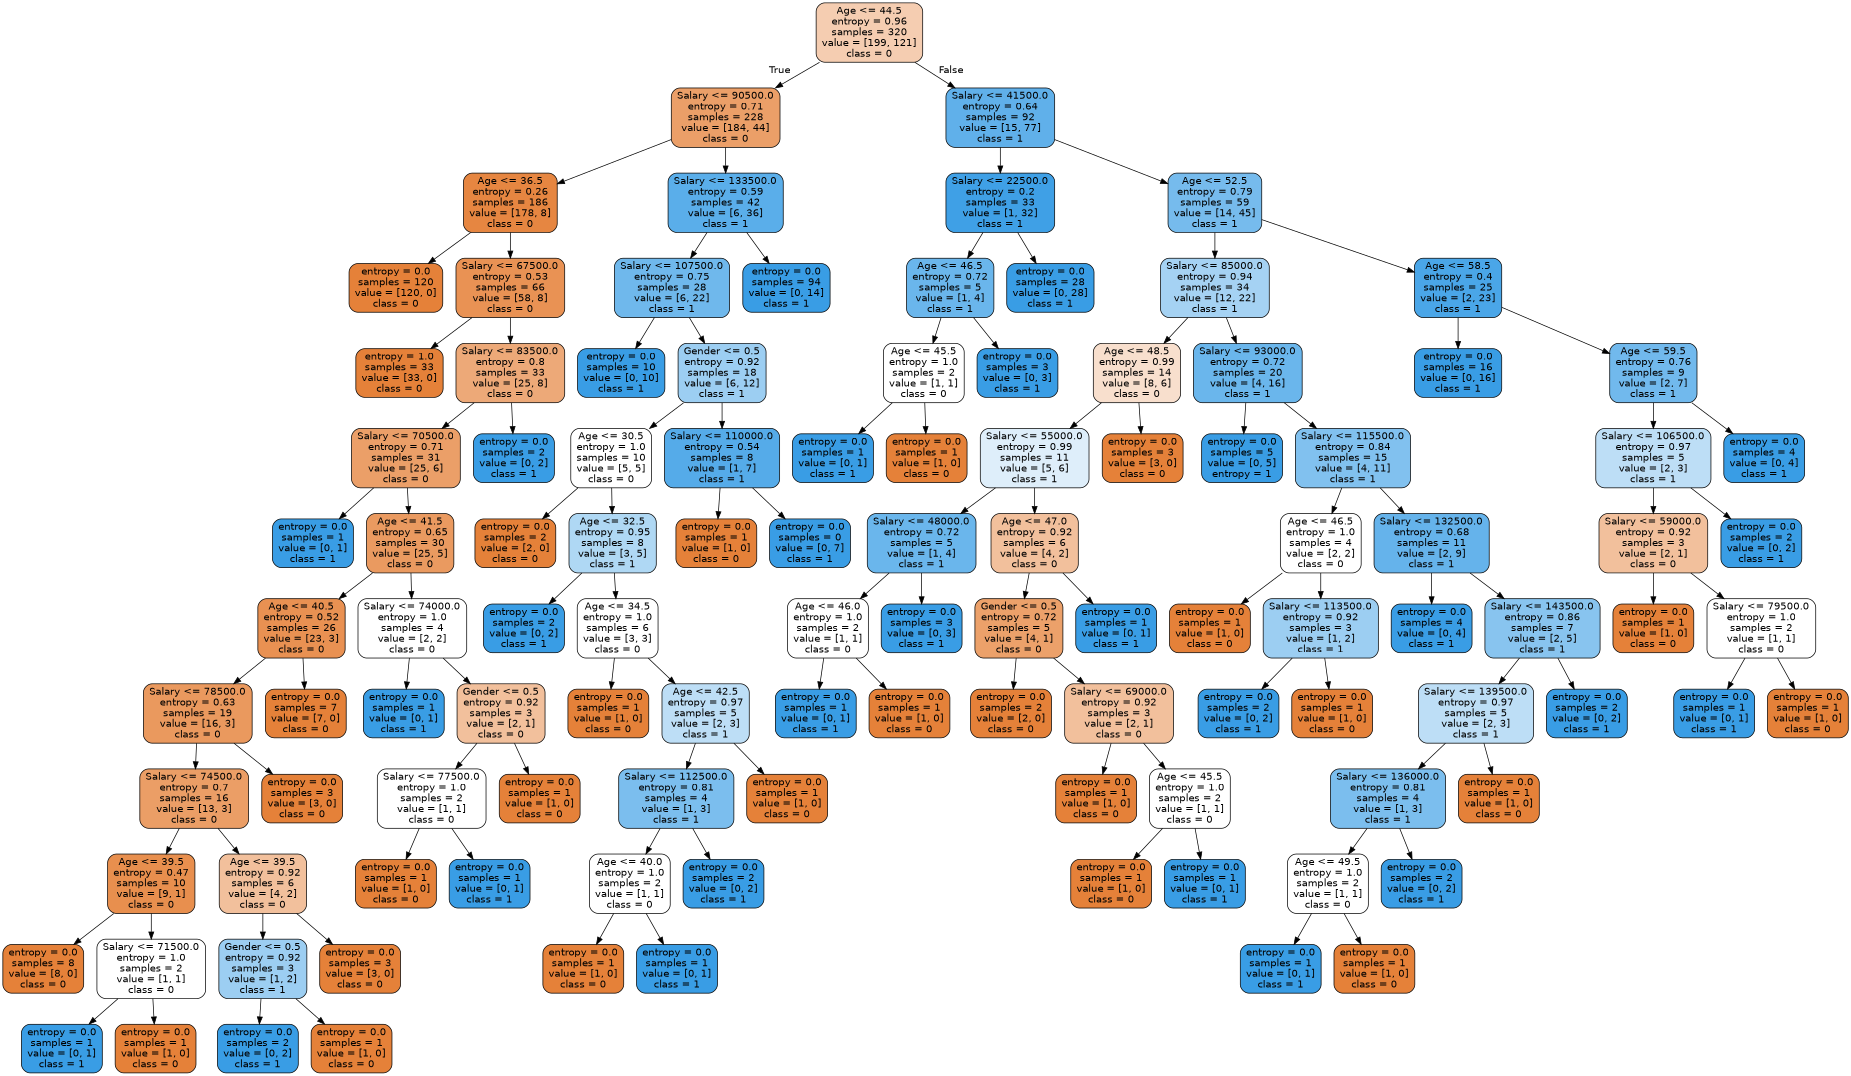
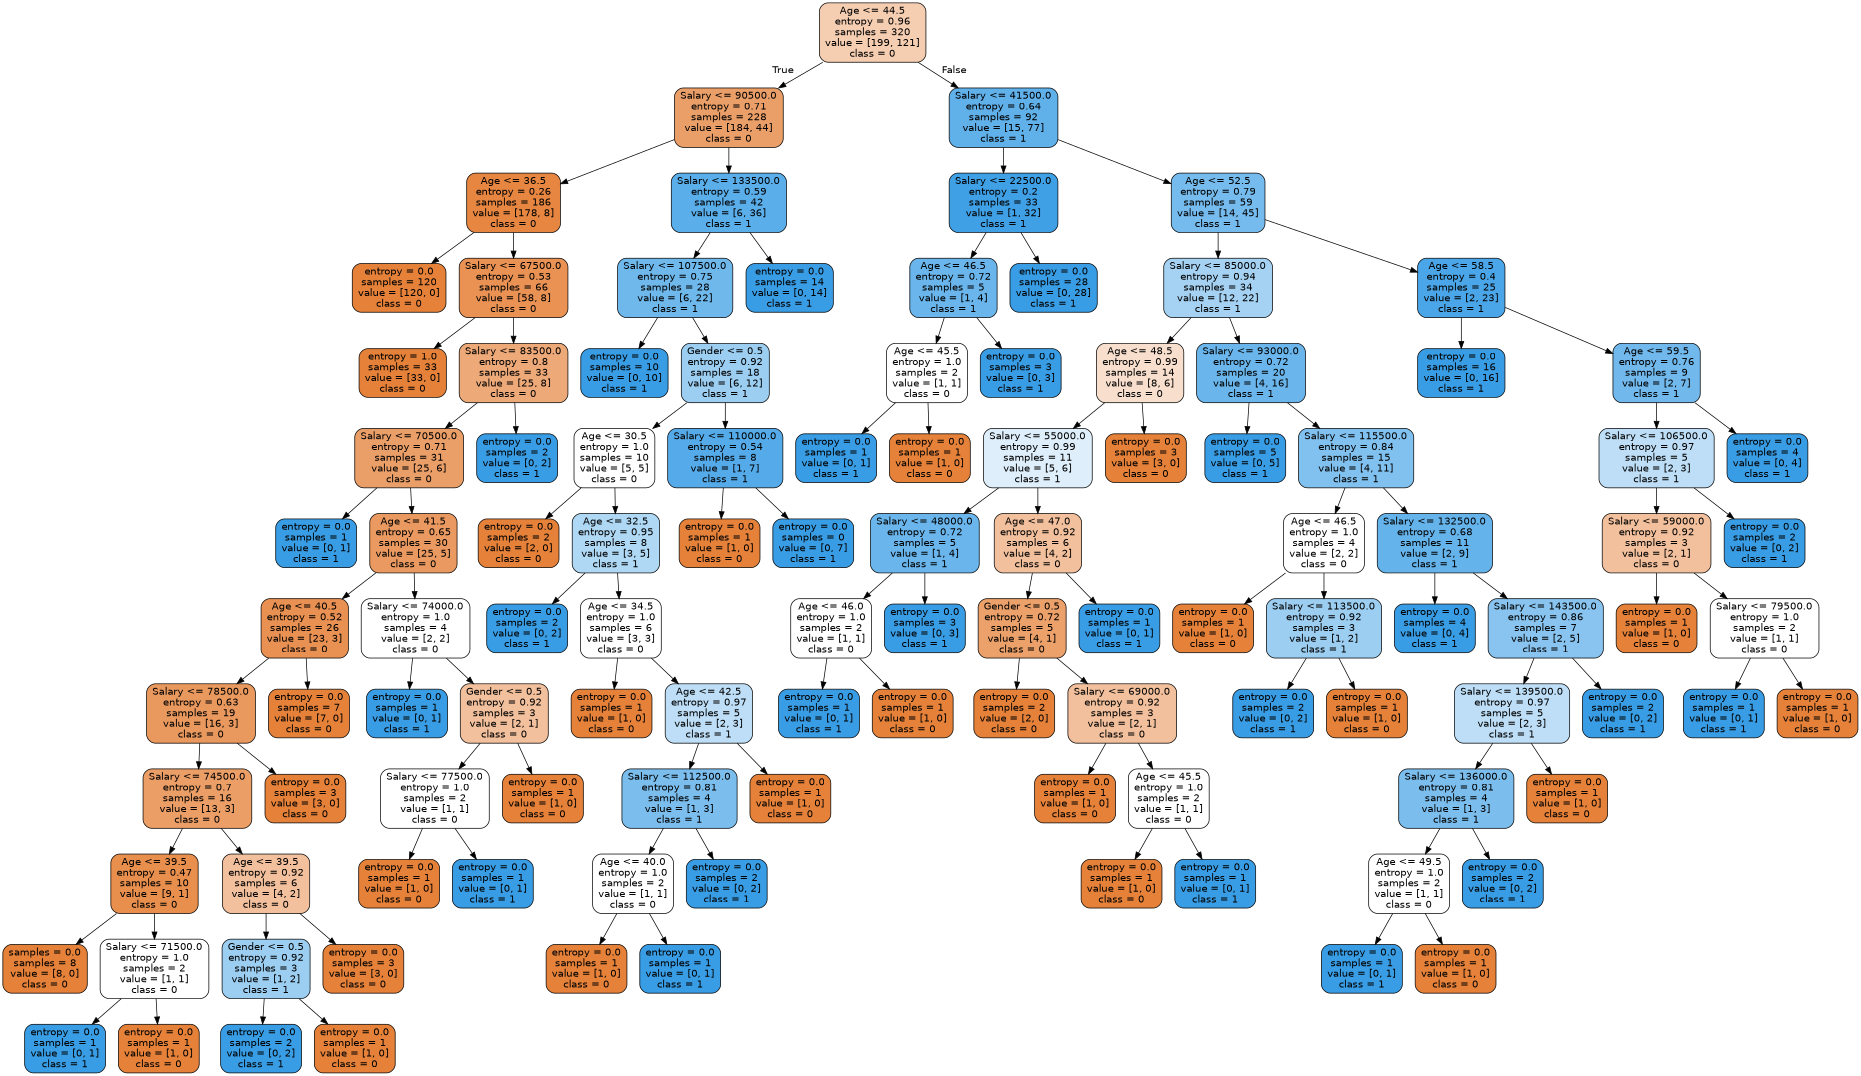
(786, 288) -> (790, 288)
(1242, 458) -> (1245, 458)
(43, 969) -> (45, 969)
